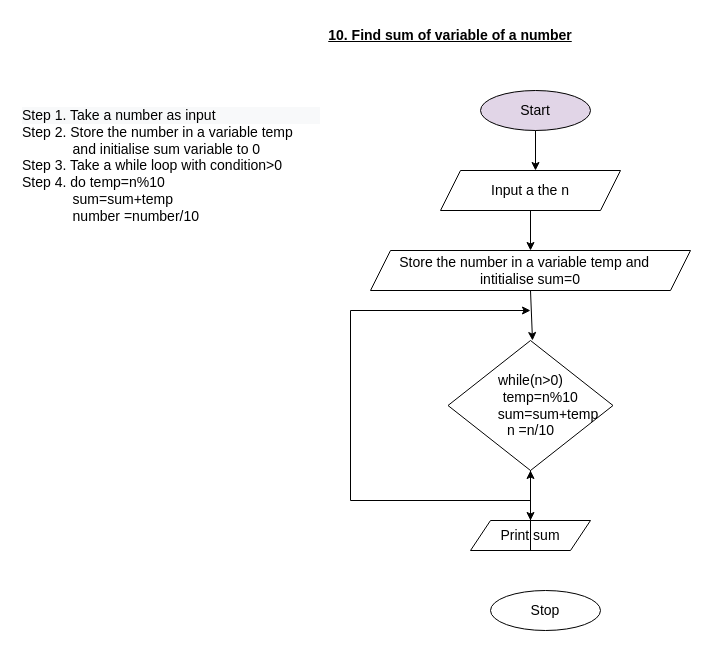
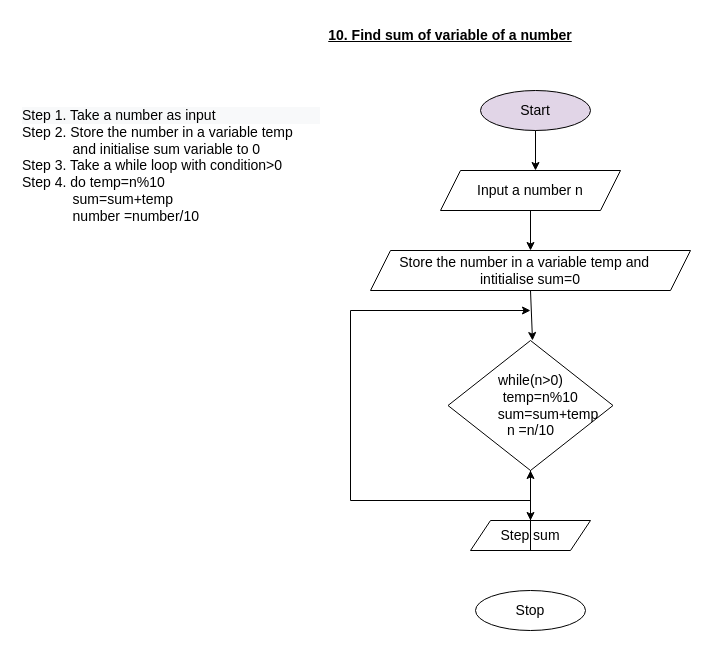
(531, 191) -> (531, 191)
(531, 536) -> (531, 536)
(546, 611) -> (531, 611)
